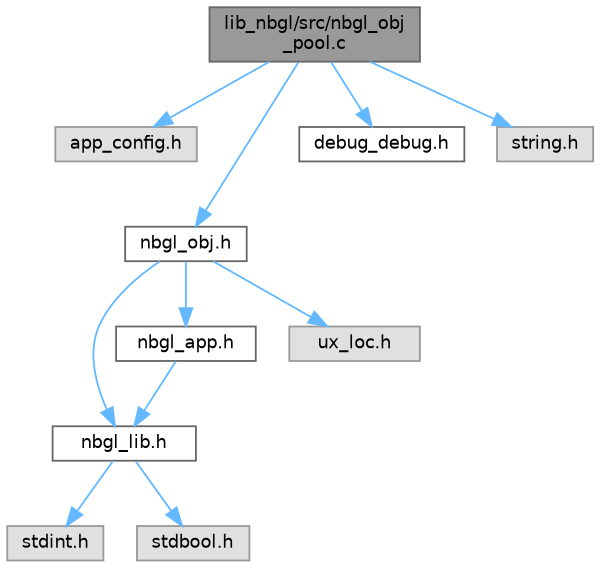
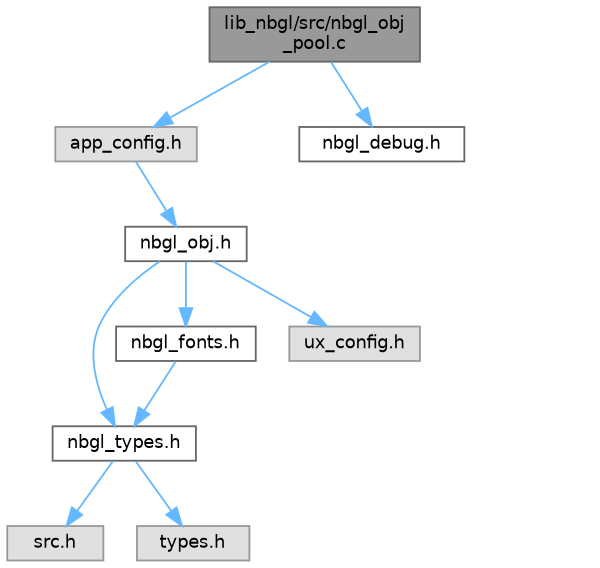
(252, 137) -> (151, 186)
(382, 144) -> (382, 144)
(545, 144) -> none
(186, 344) -> (186, 344)
(355, 344) -> (355, 344)
(124, 443) -> (124, 443)
(55, 543) -> (55, 543)
(193, 543) -> (193, 543)
